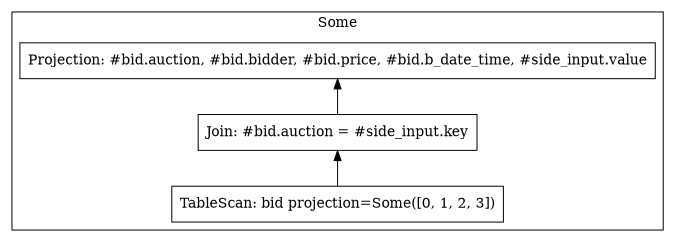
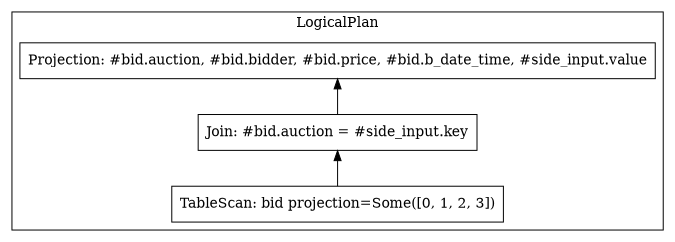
(338, 23) -> (338, 23)
